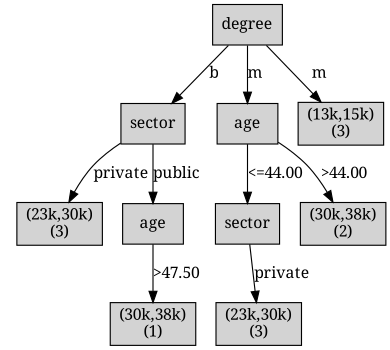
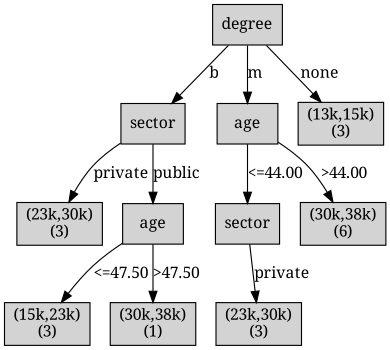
(320, 74) -> (320, 74)
(343, 224) -> (343, 224)
none -> (47, 324)
